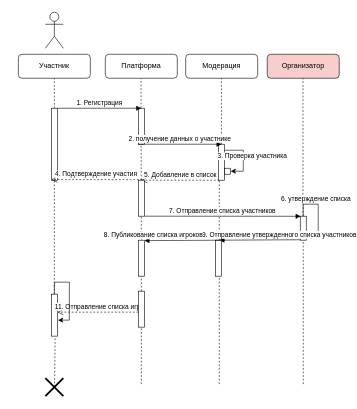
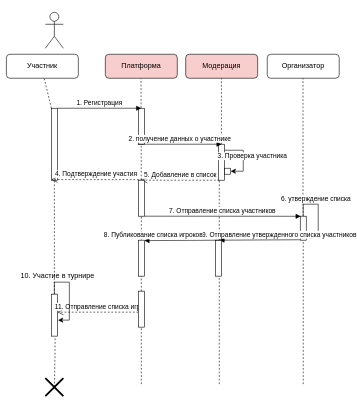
(54, 66) -> (42, 66)
(141, 66) -> (141, 66)
(222, 66) -> (222, 66)
(303, 66) -> (303, 66)
none -> (57, 276)
